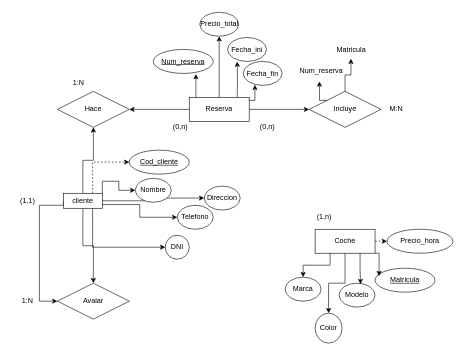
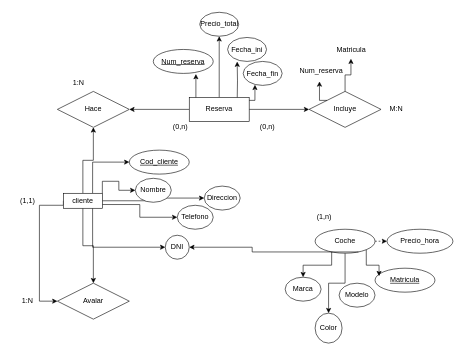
(93, 162) -> (93, 162)
(345, 242) -> (345, 242)
(361, 278) -> (326, 252)
